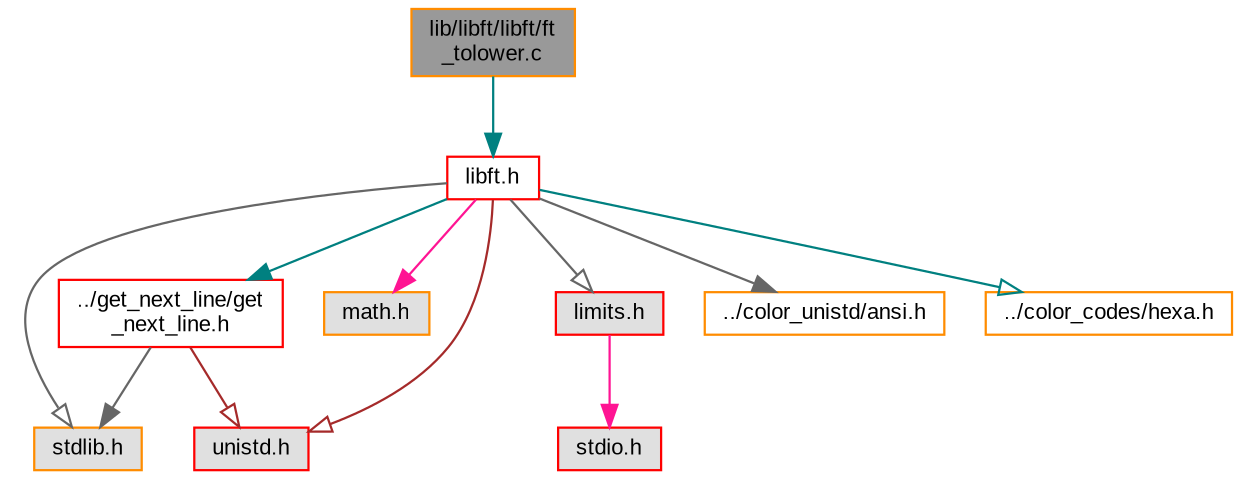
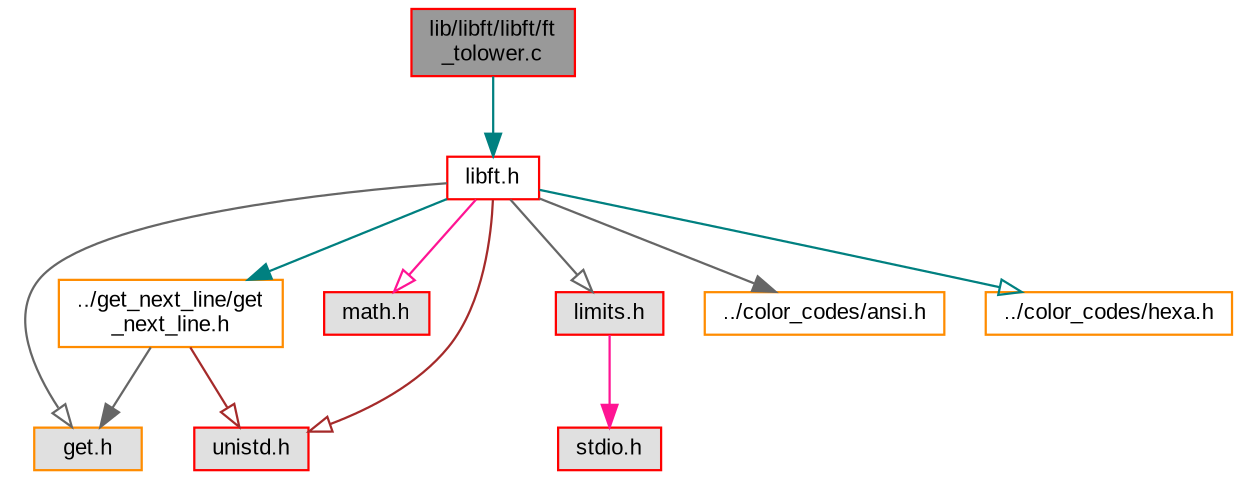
(493, 43) -> (493, 43)
(443, 237) -> (443, 237)
(171, 313) -> (171, 313)
(377, 313) -> (377, 313)
(825, 313) -> (825, 313)
(88, 449) -> (88, 449)
